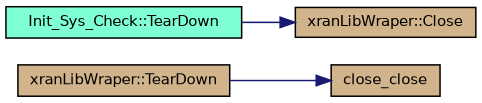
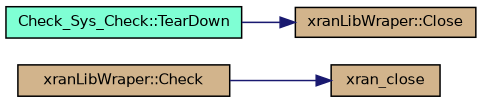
(124, 22) -> (124, 22)
(124, 81) -> (124, 81)
(386, 81) -> (386, 81)
